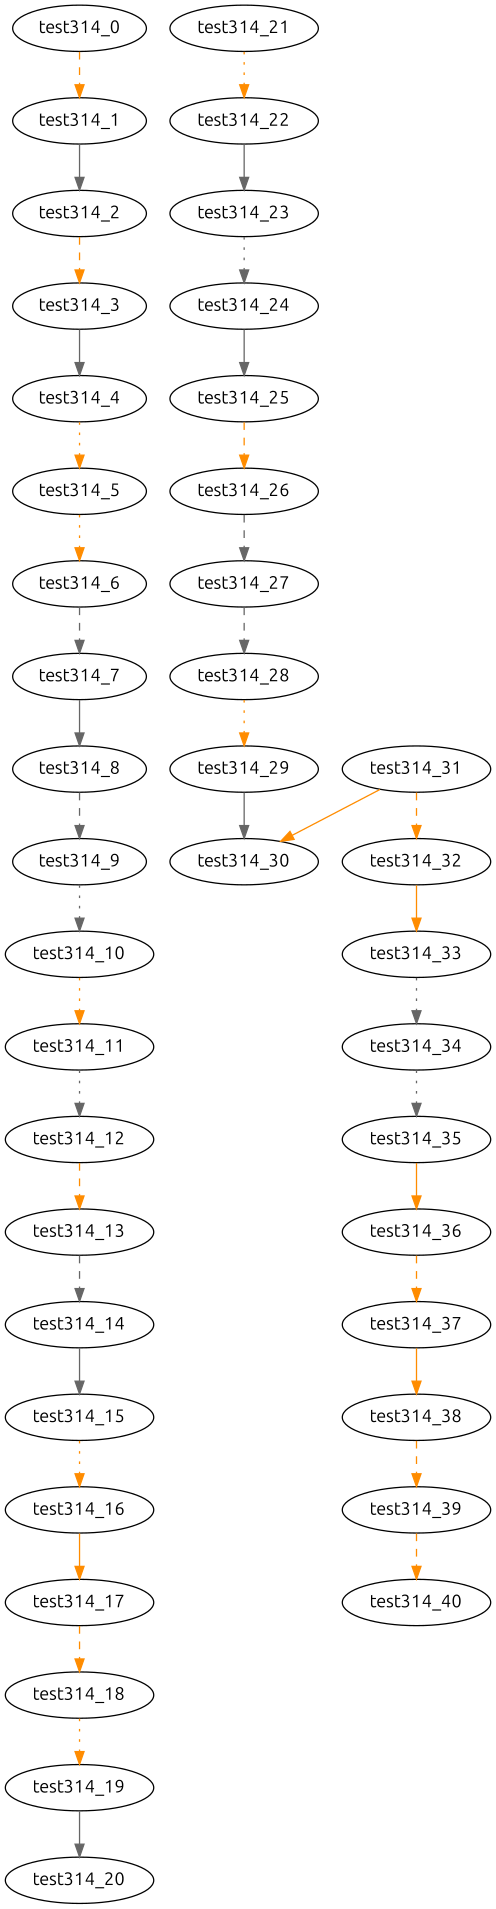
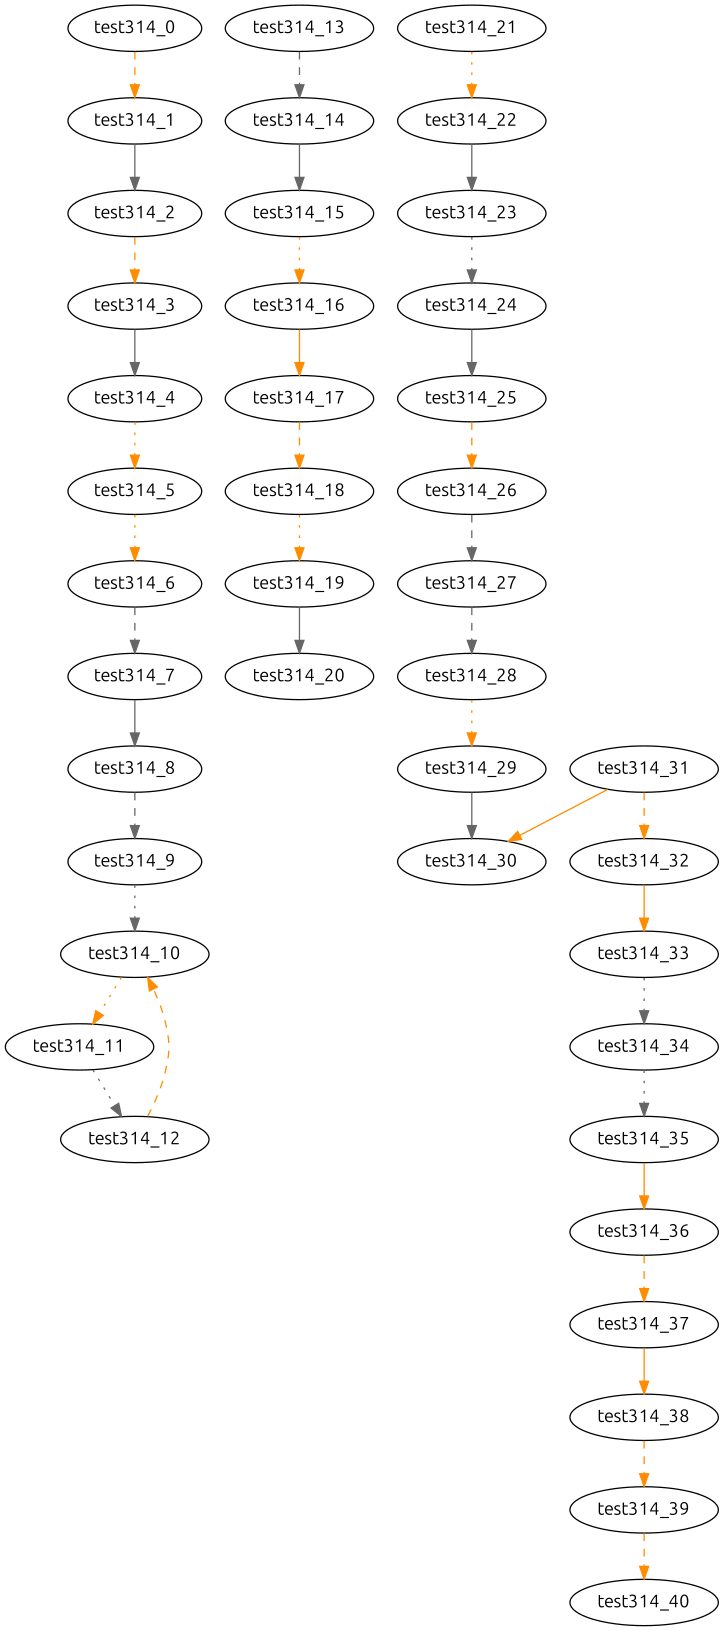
(80, 1179) -> (169, 1053)
